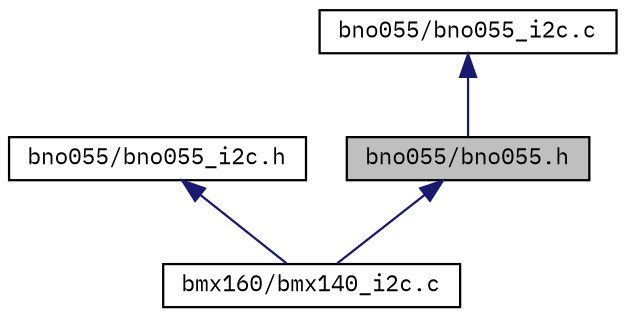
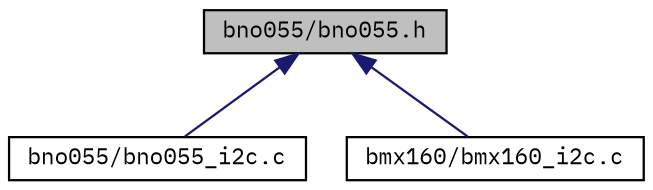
(468, 107) -> (232, 102)
(158, 159) -> none
(312, 286) -> (495, 159)
